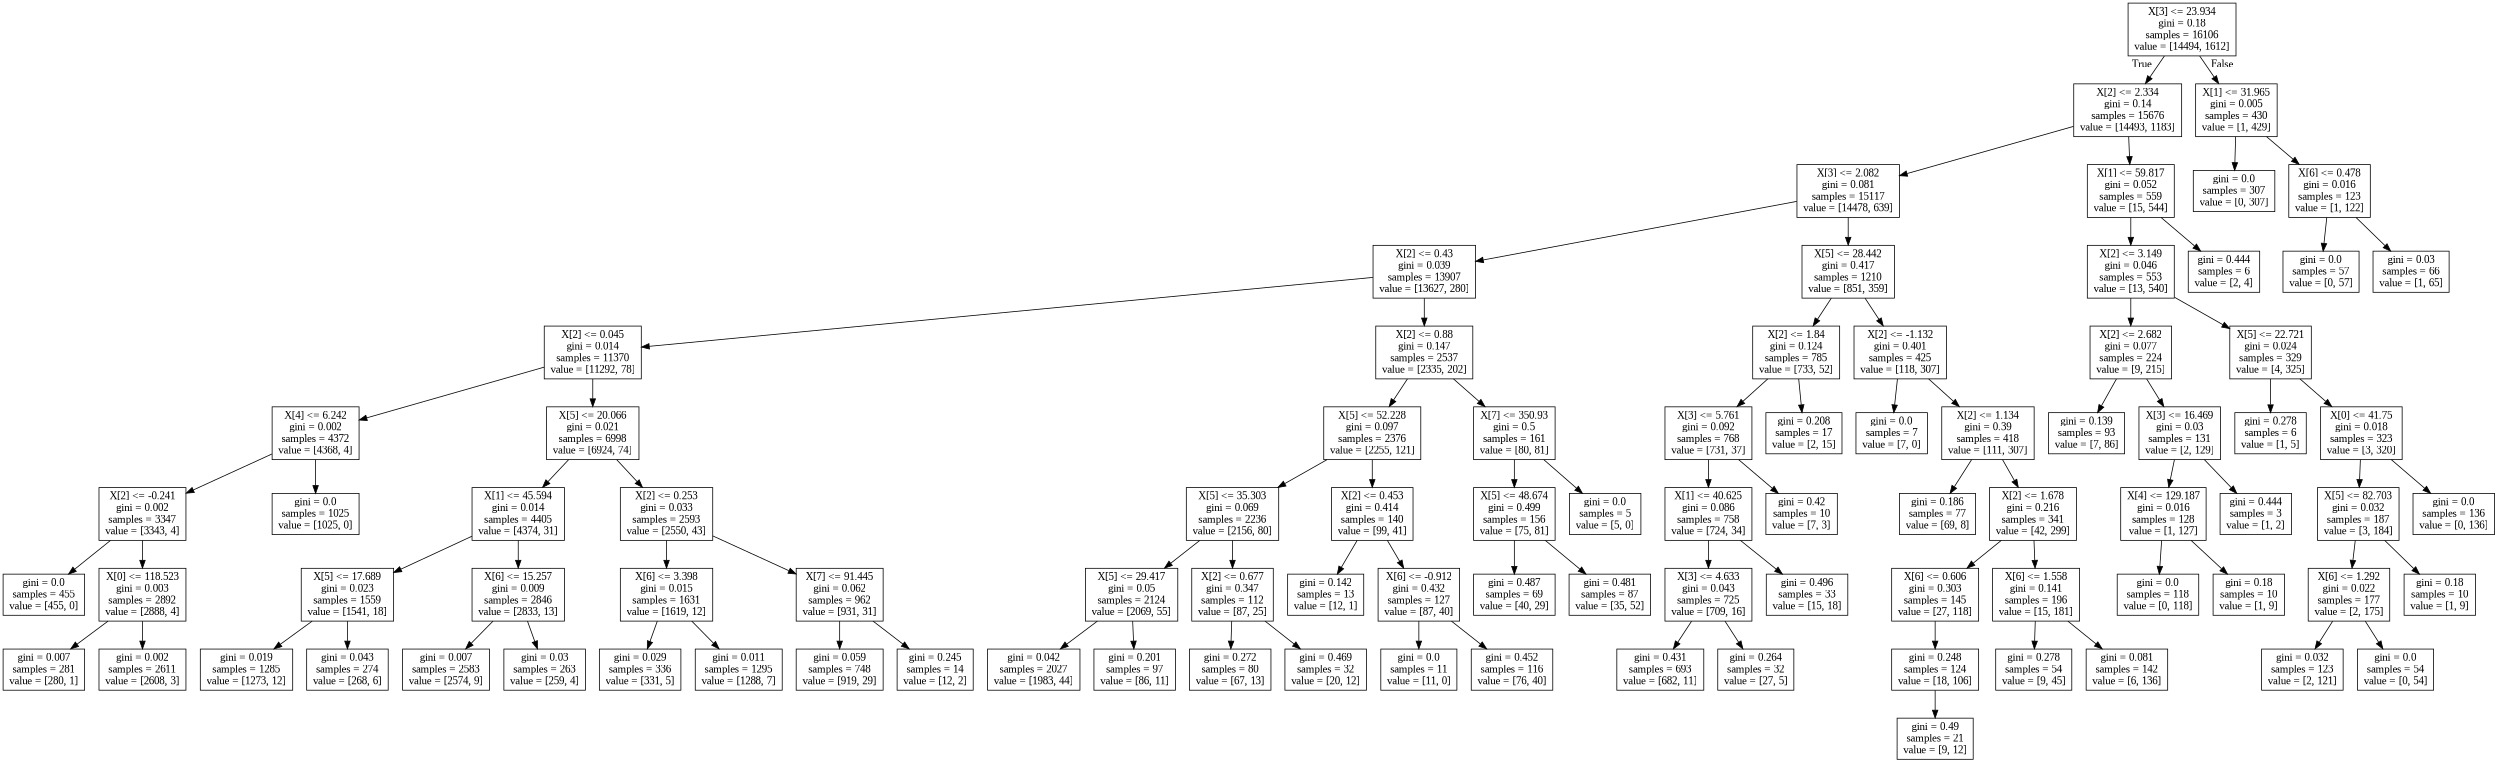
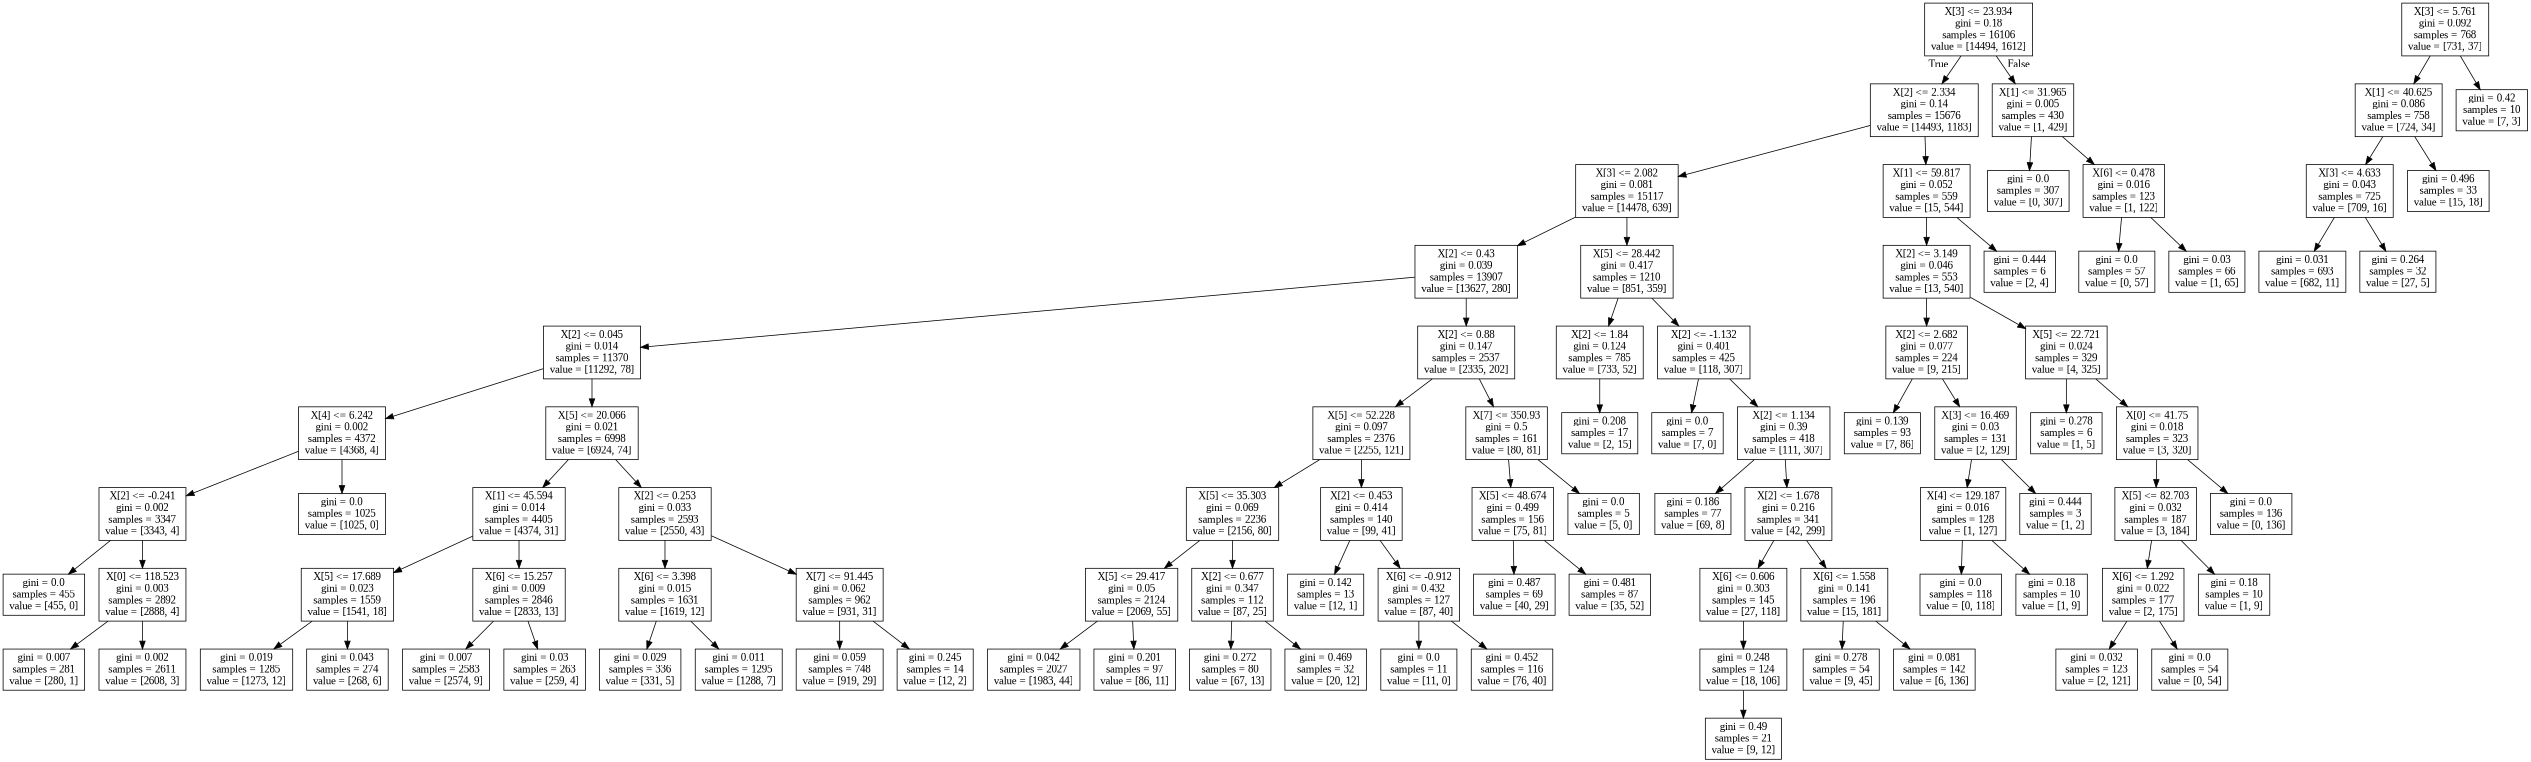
(1755, 390) -> none
(1660, 670) -> (2302, 272)
